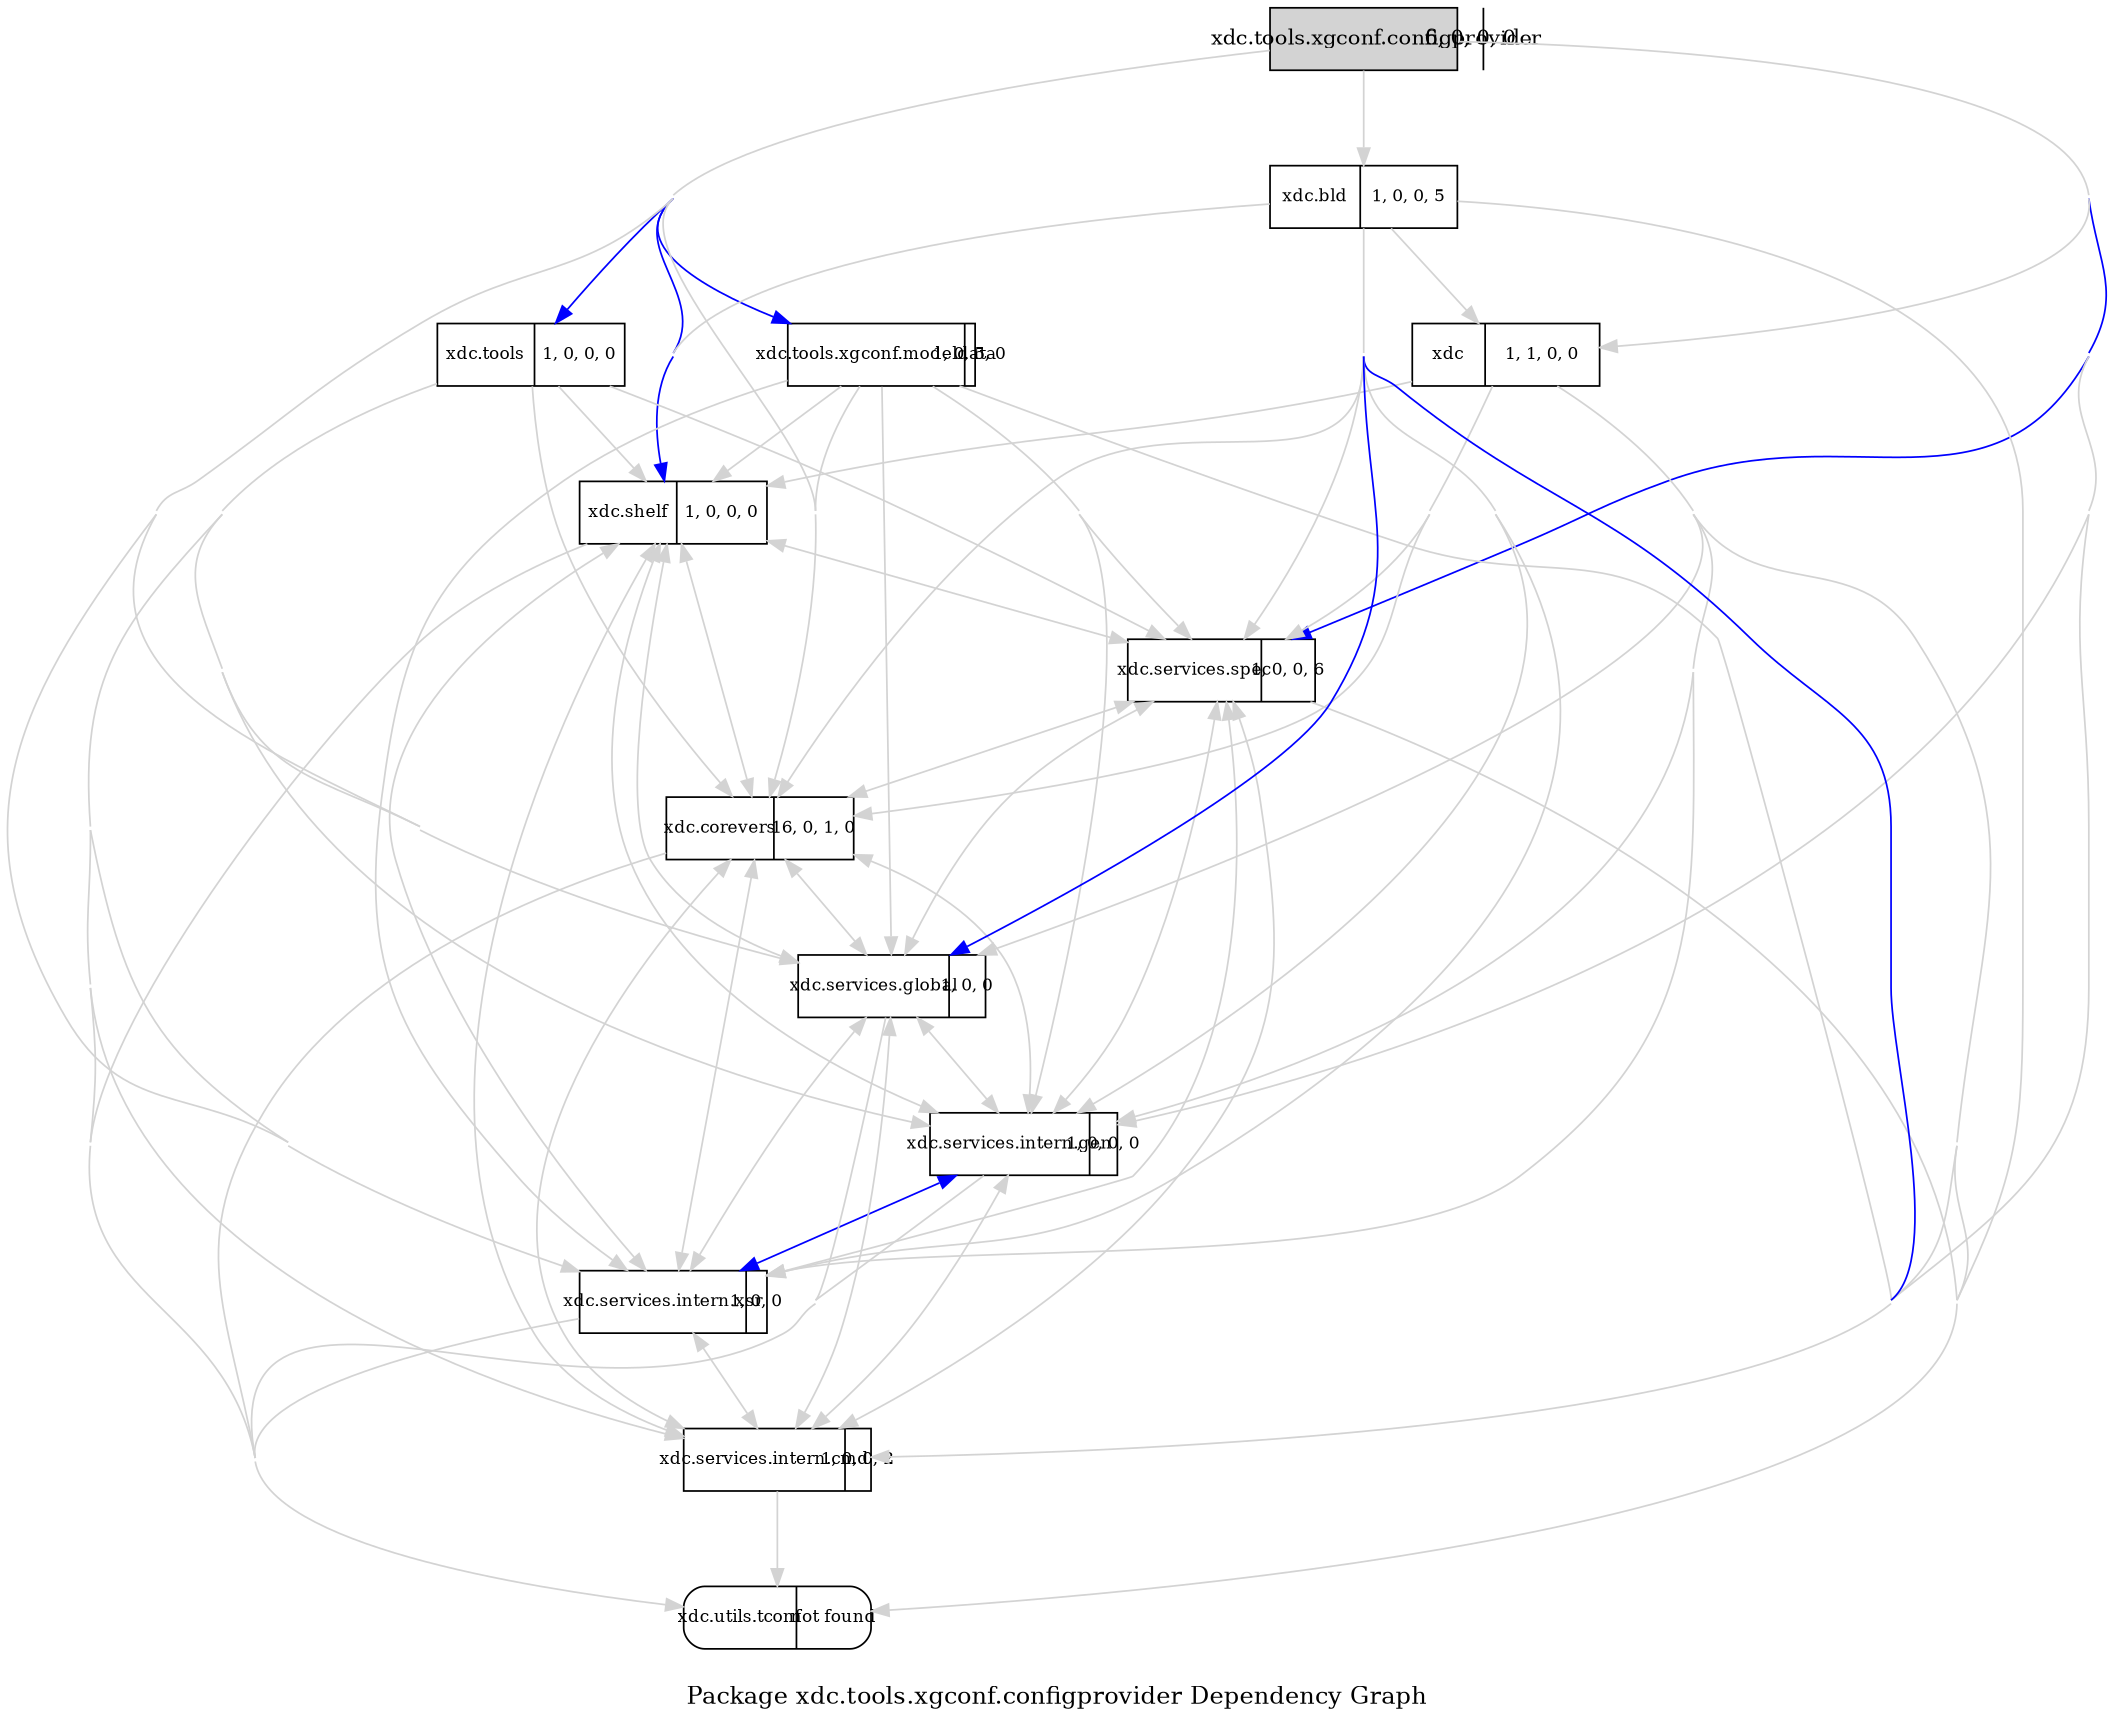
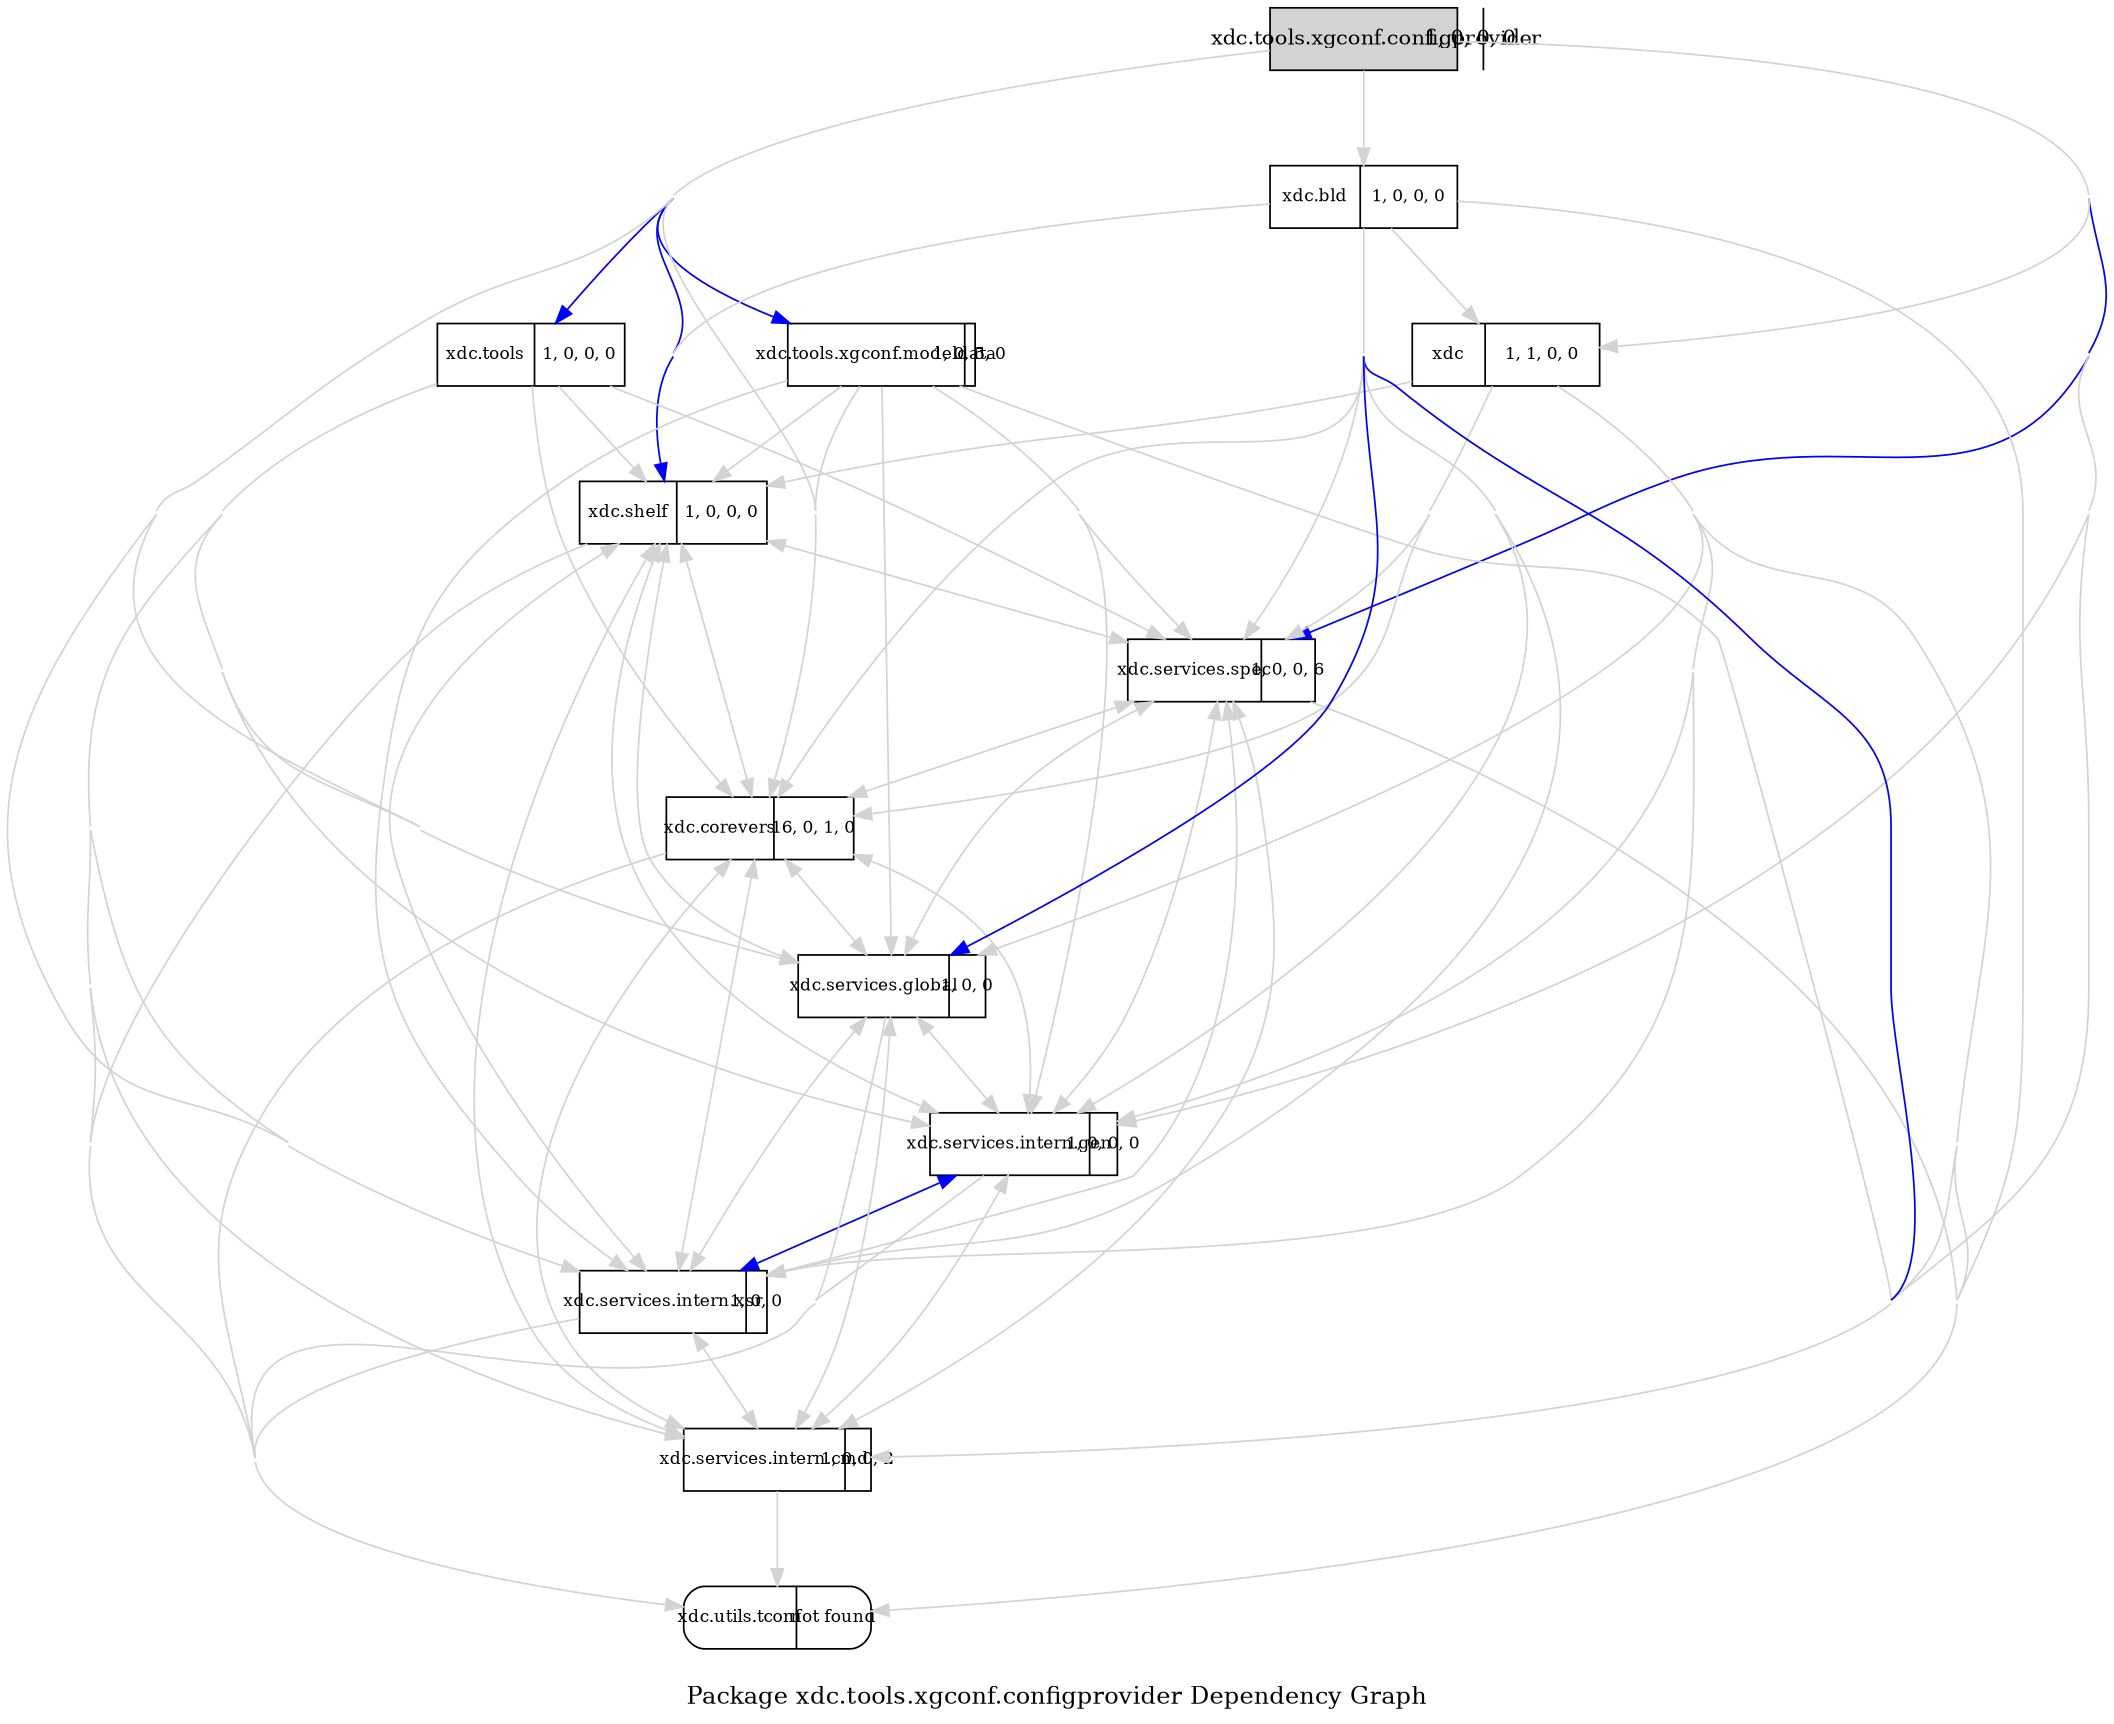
(1470, 38) -> (1470, 38)
(1409, 196) -> (1409, 196)
